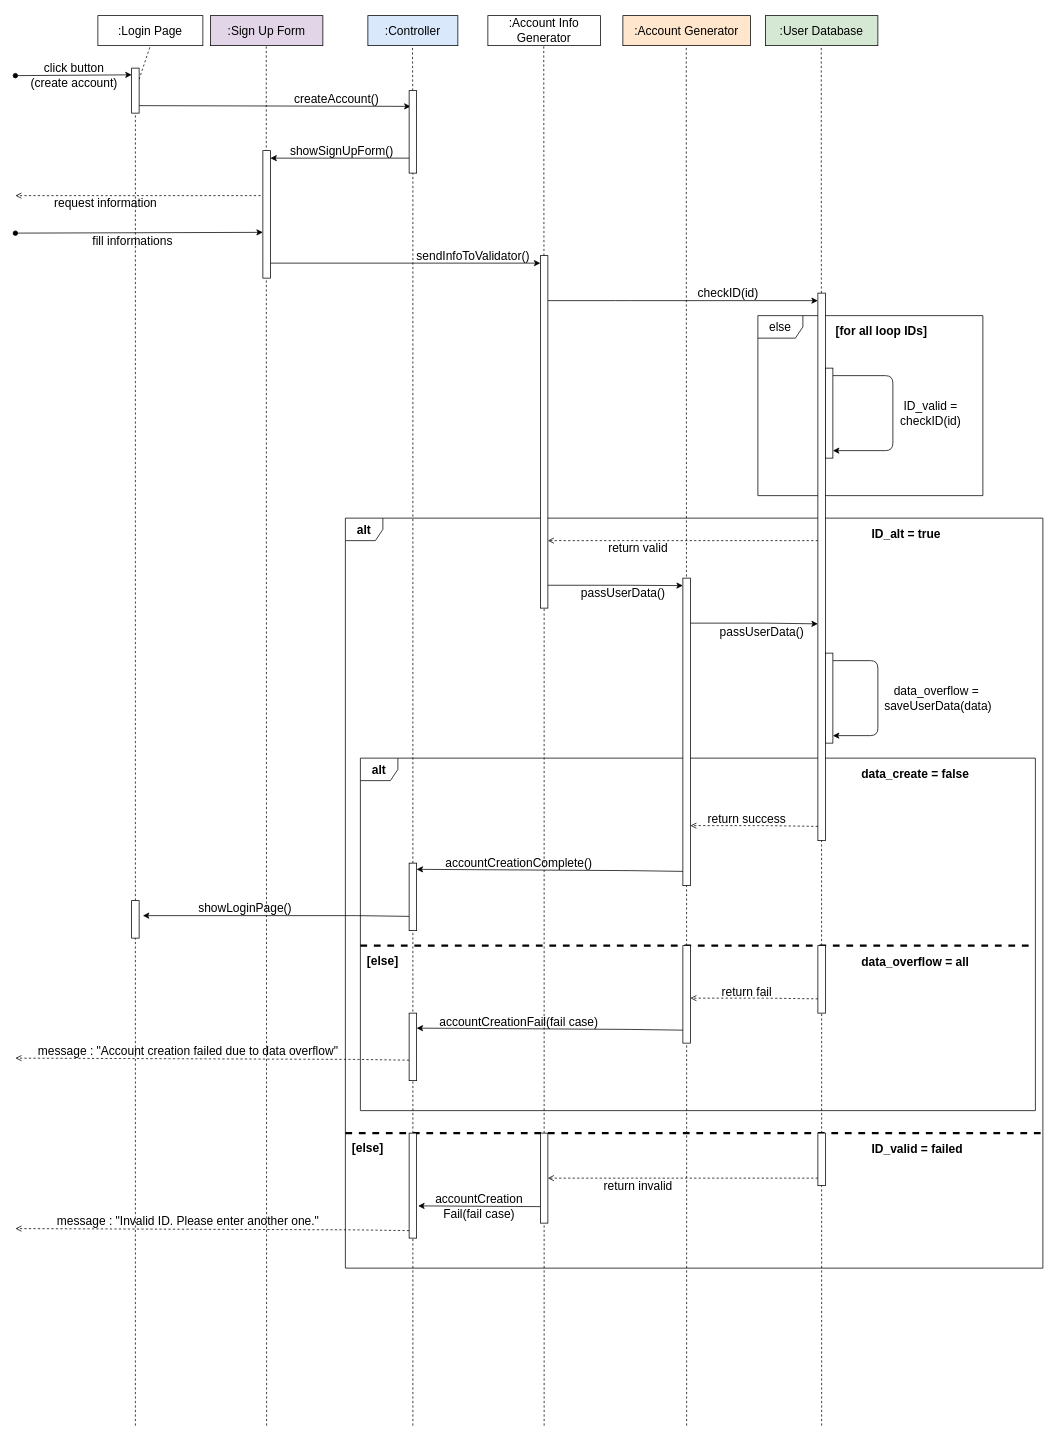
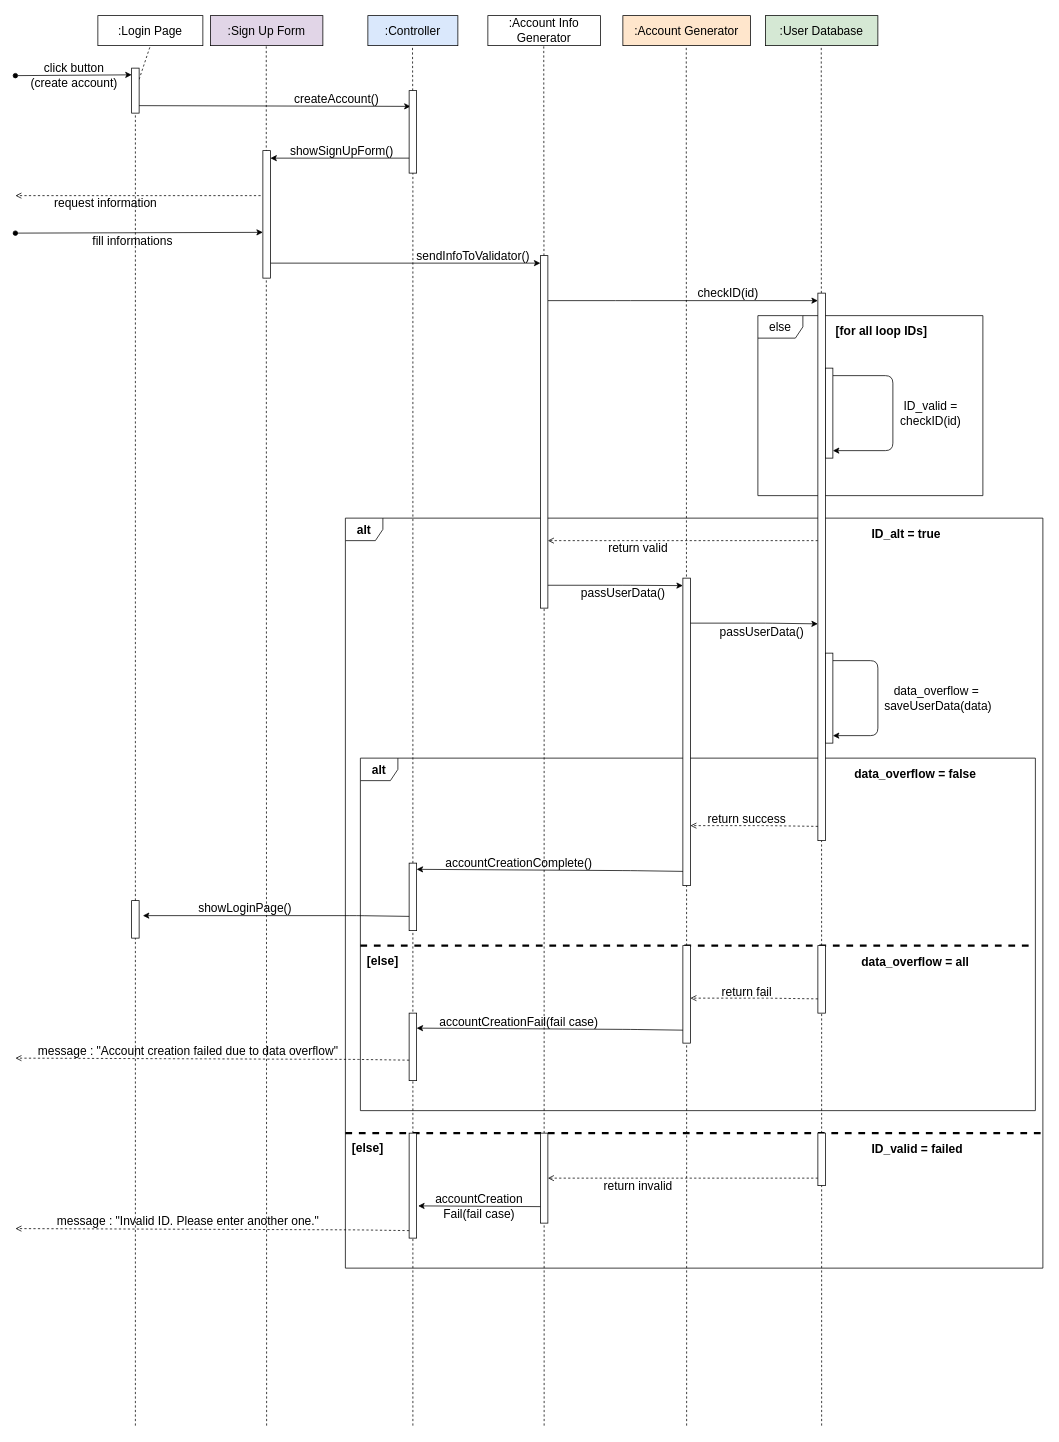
(915, 774) -> (915, 774)
